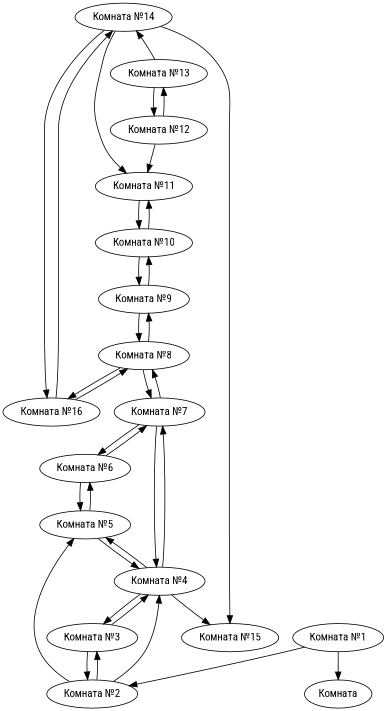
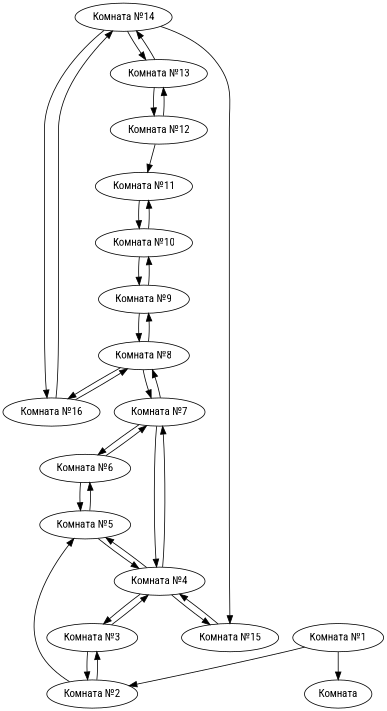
(95, 101) -> (134, 42)
(146, 649) -> (202, 611)
